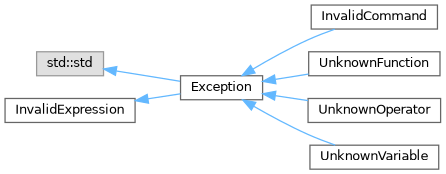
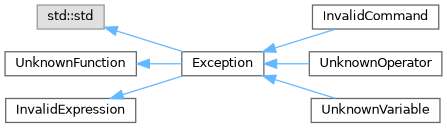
(292, 77) -> (166, 64)
